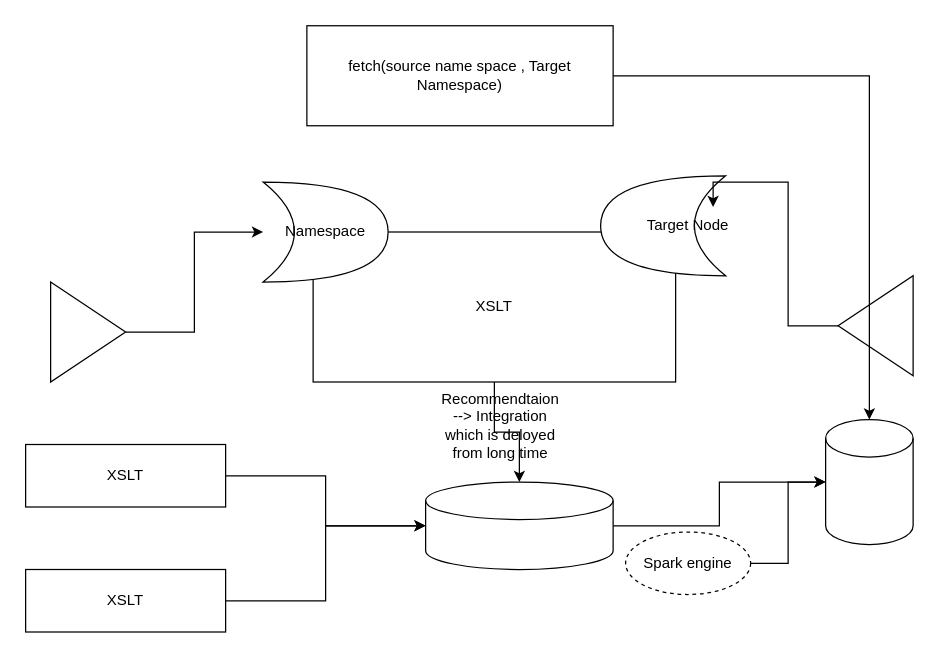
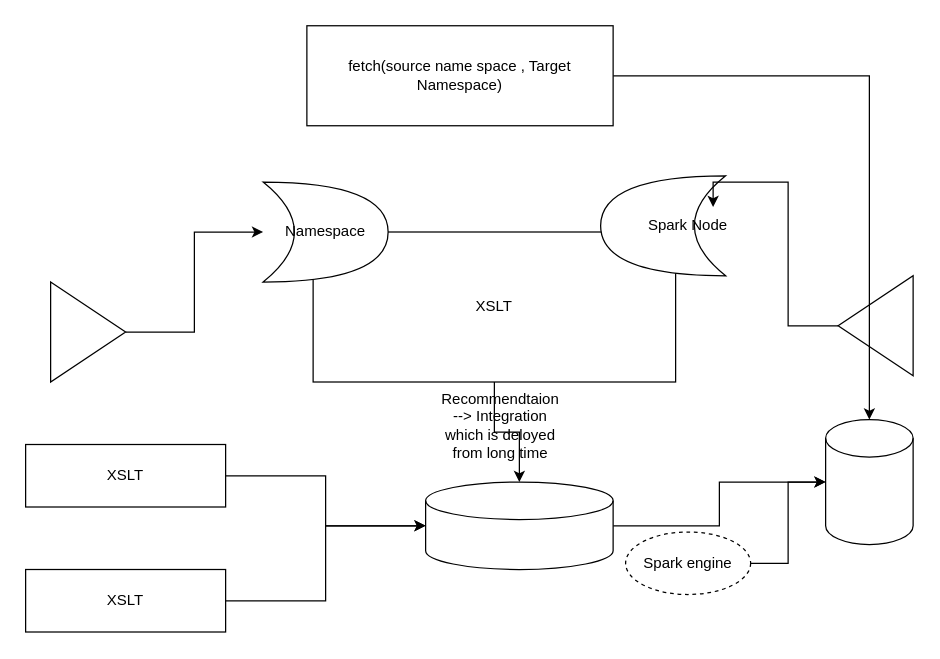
(688, 226) -> (688, 226)
